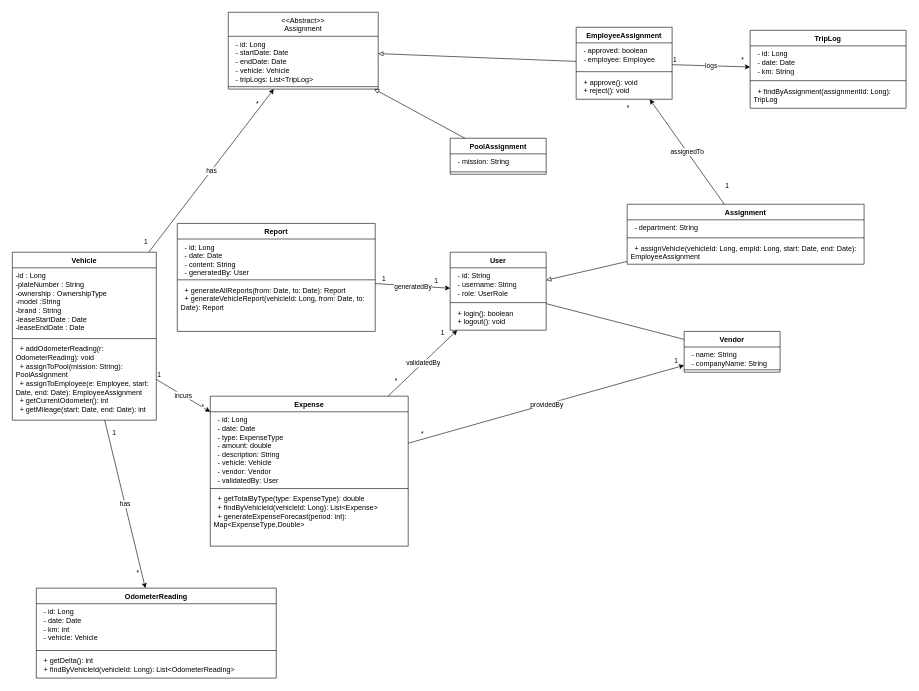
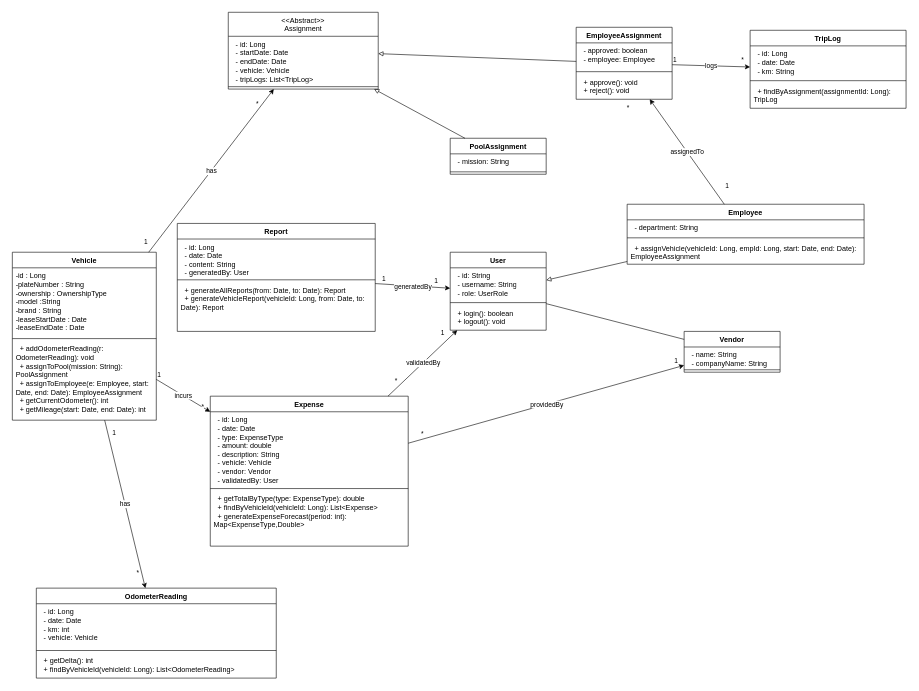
(746, 213) -> (746, 213)
